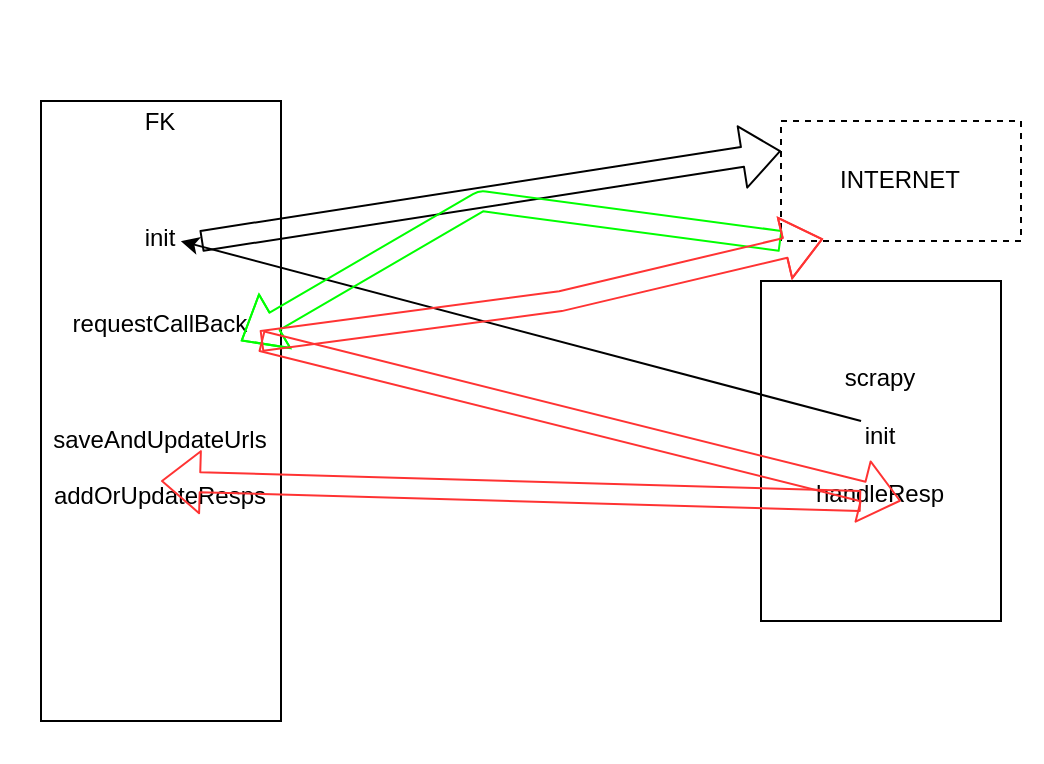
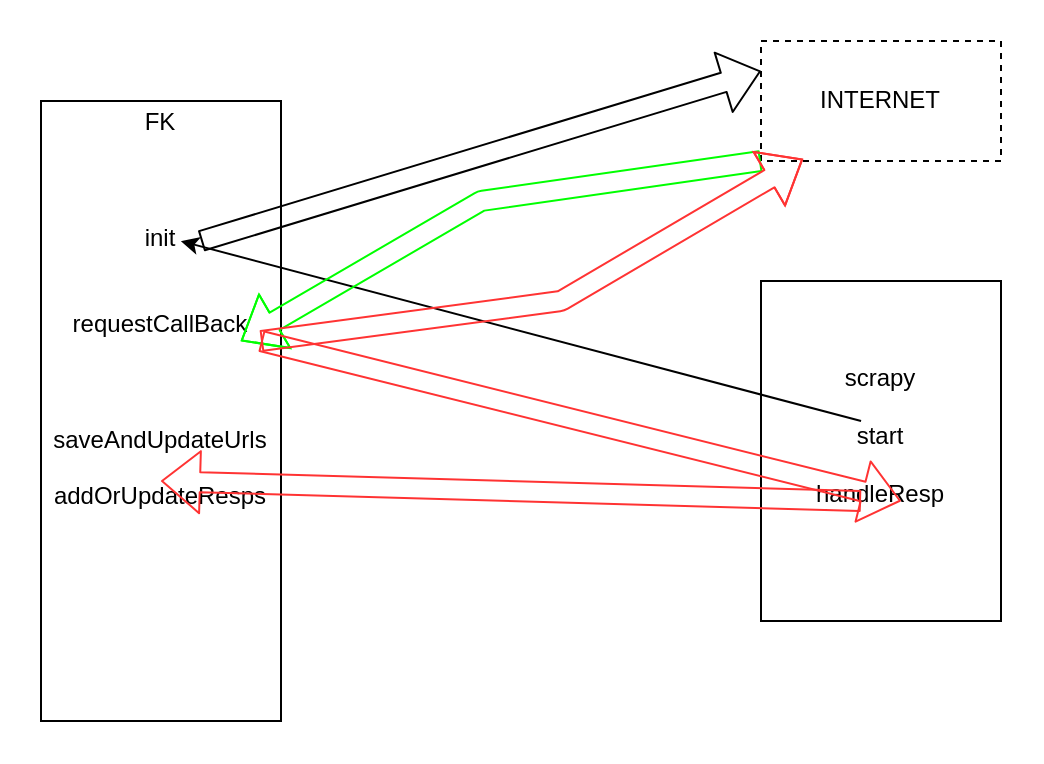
(901, 181) -> (881, 101)
(881, 451) -> (881, 451)
